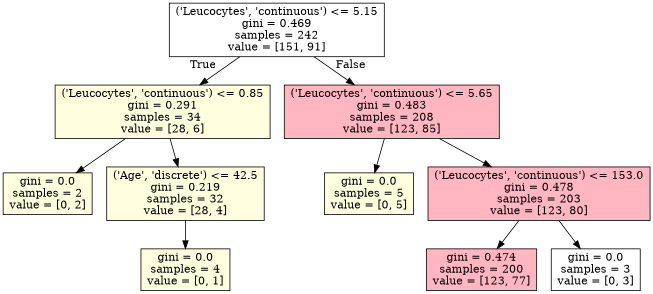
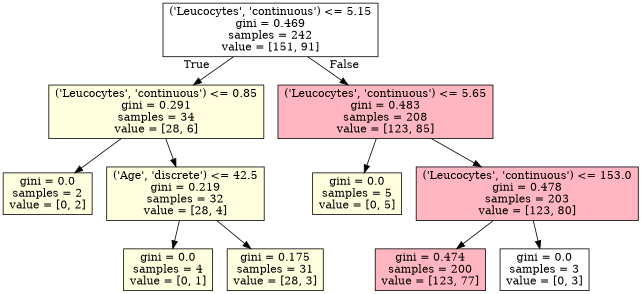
none -> (275, 270)
